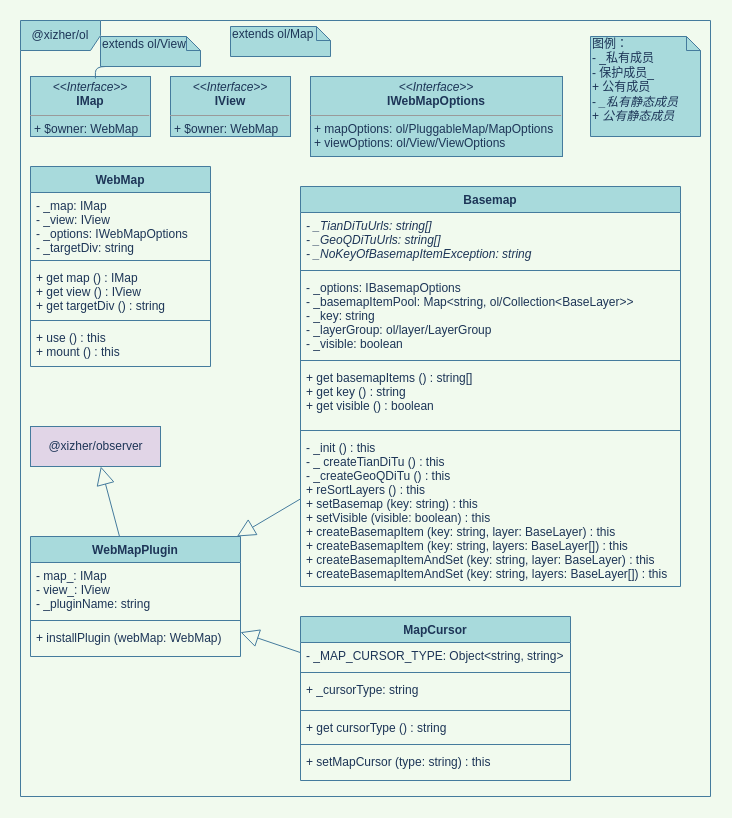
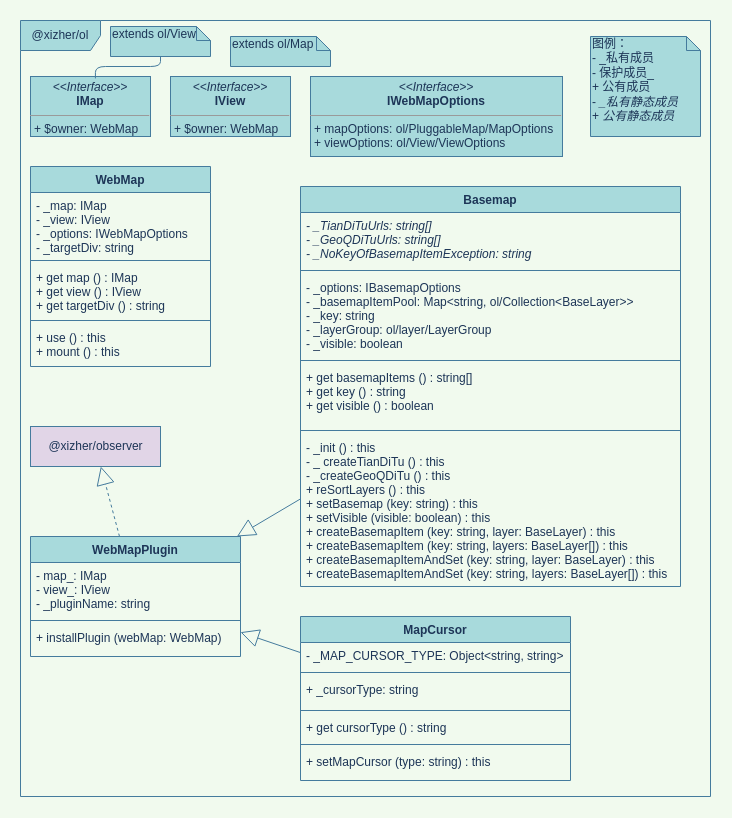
(281, 42) -> (281, 52)
(151, 52) -> (161, 42)
(112, 509) -> (112, 509)
